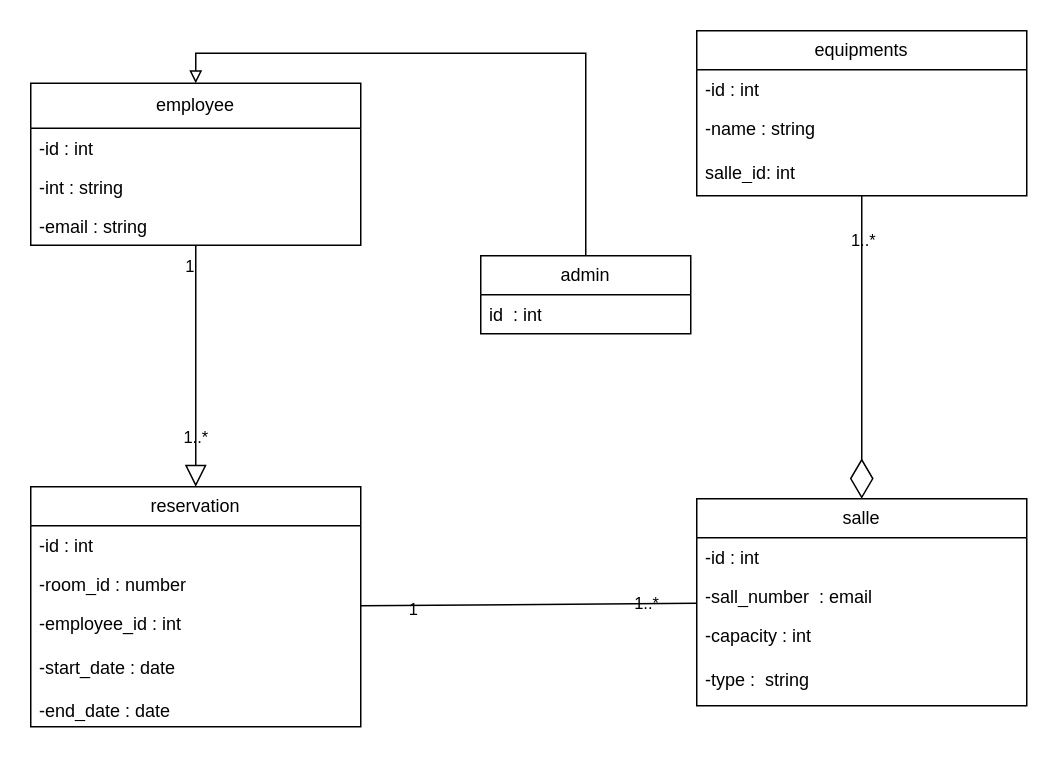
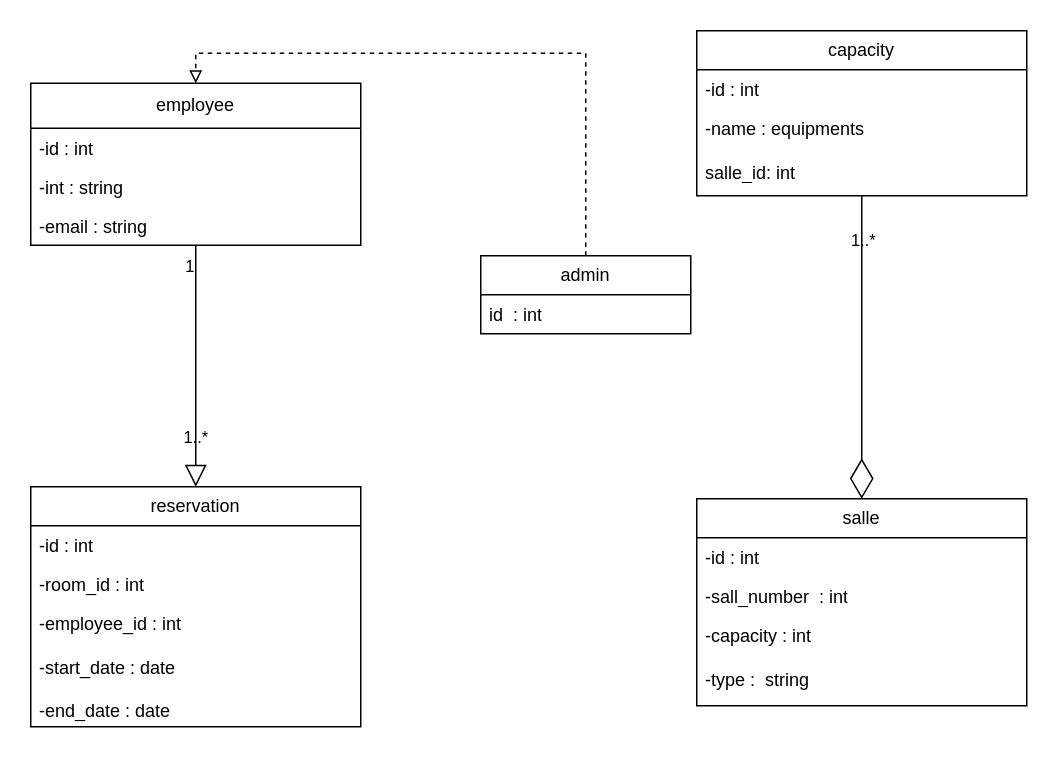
(862, 50) -> (862, 50)
(482, 53) -> (482, 53)
(767, 141) -> (787, 141)
(116, 586) -> (99, 586)
(795, 598) -> (787, 598)
(529, 605) -> none
